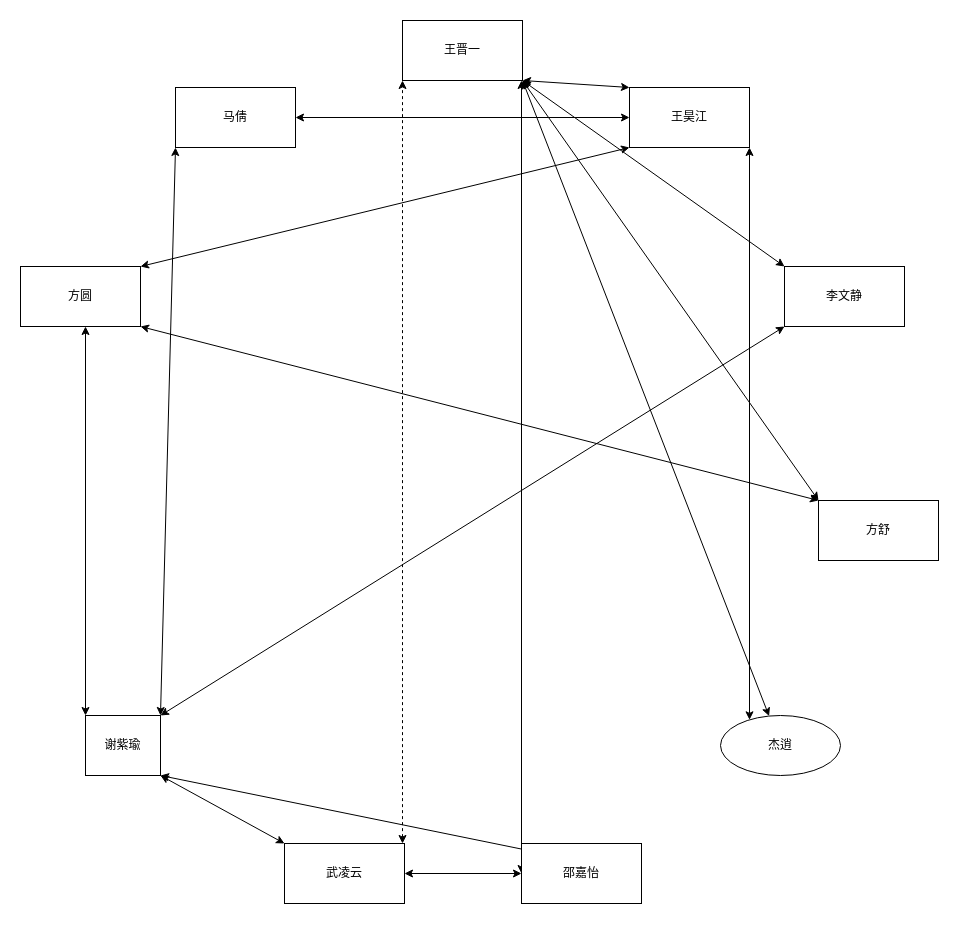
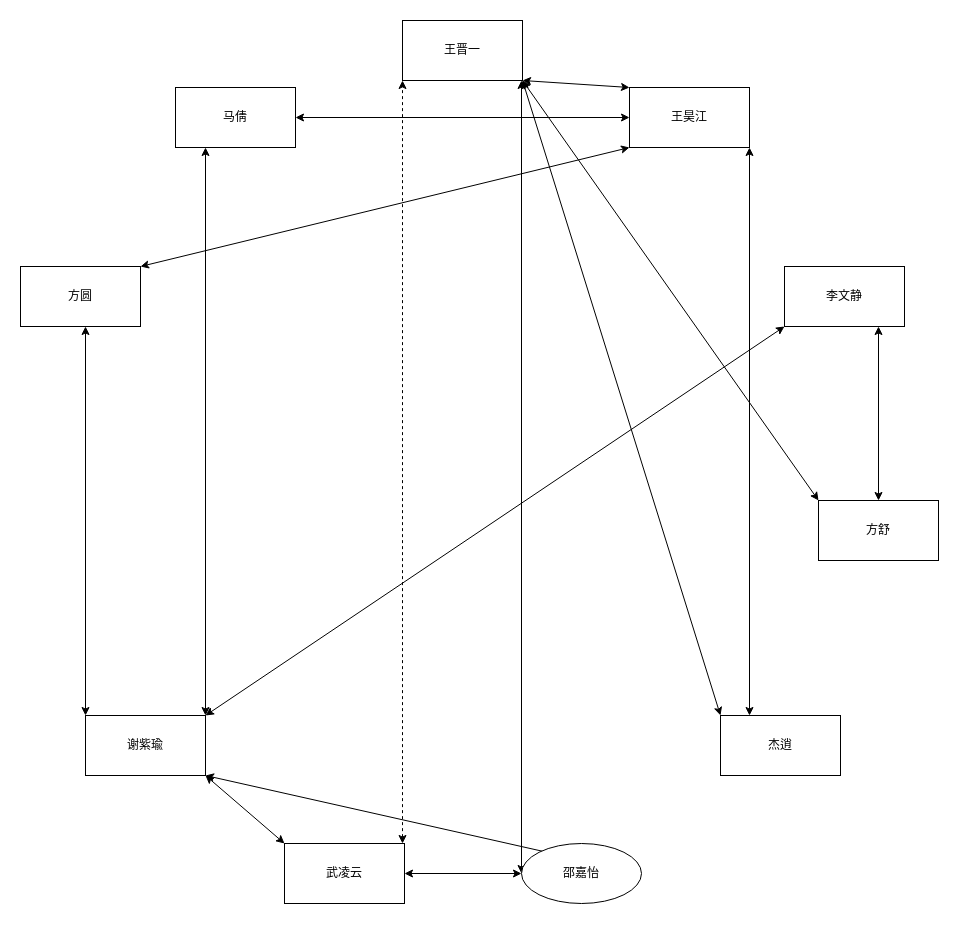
(654, 174) -> none
(480, 414) -> (879, 414)
(123, 746) -> (146, 746)
(781, 746) -> (781, 746)
(582, 874) -> (582, 874)
